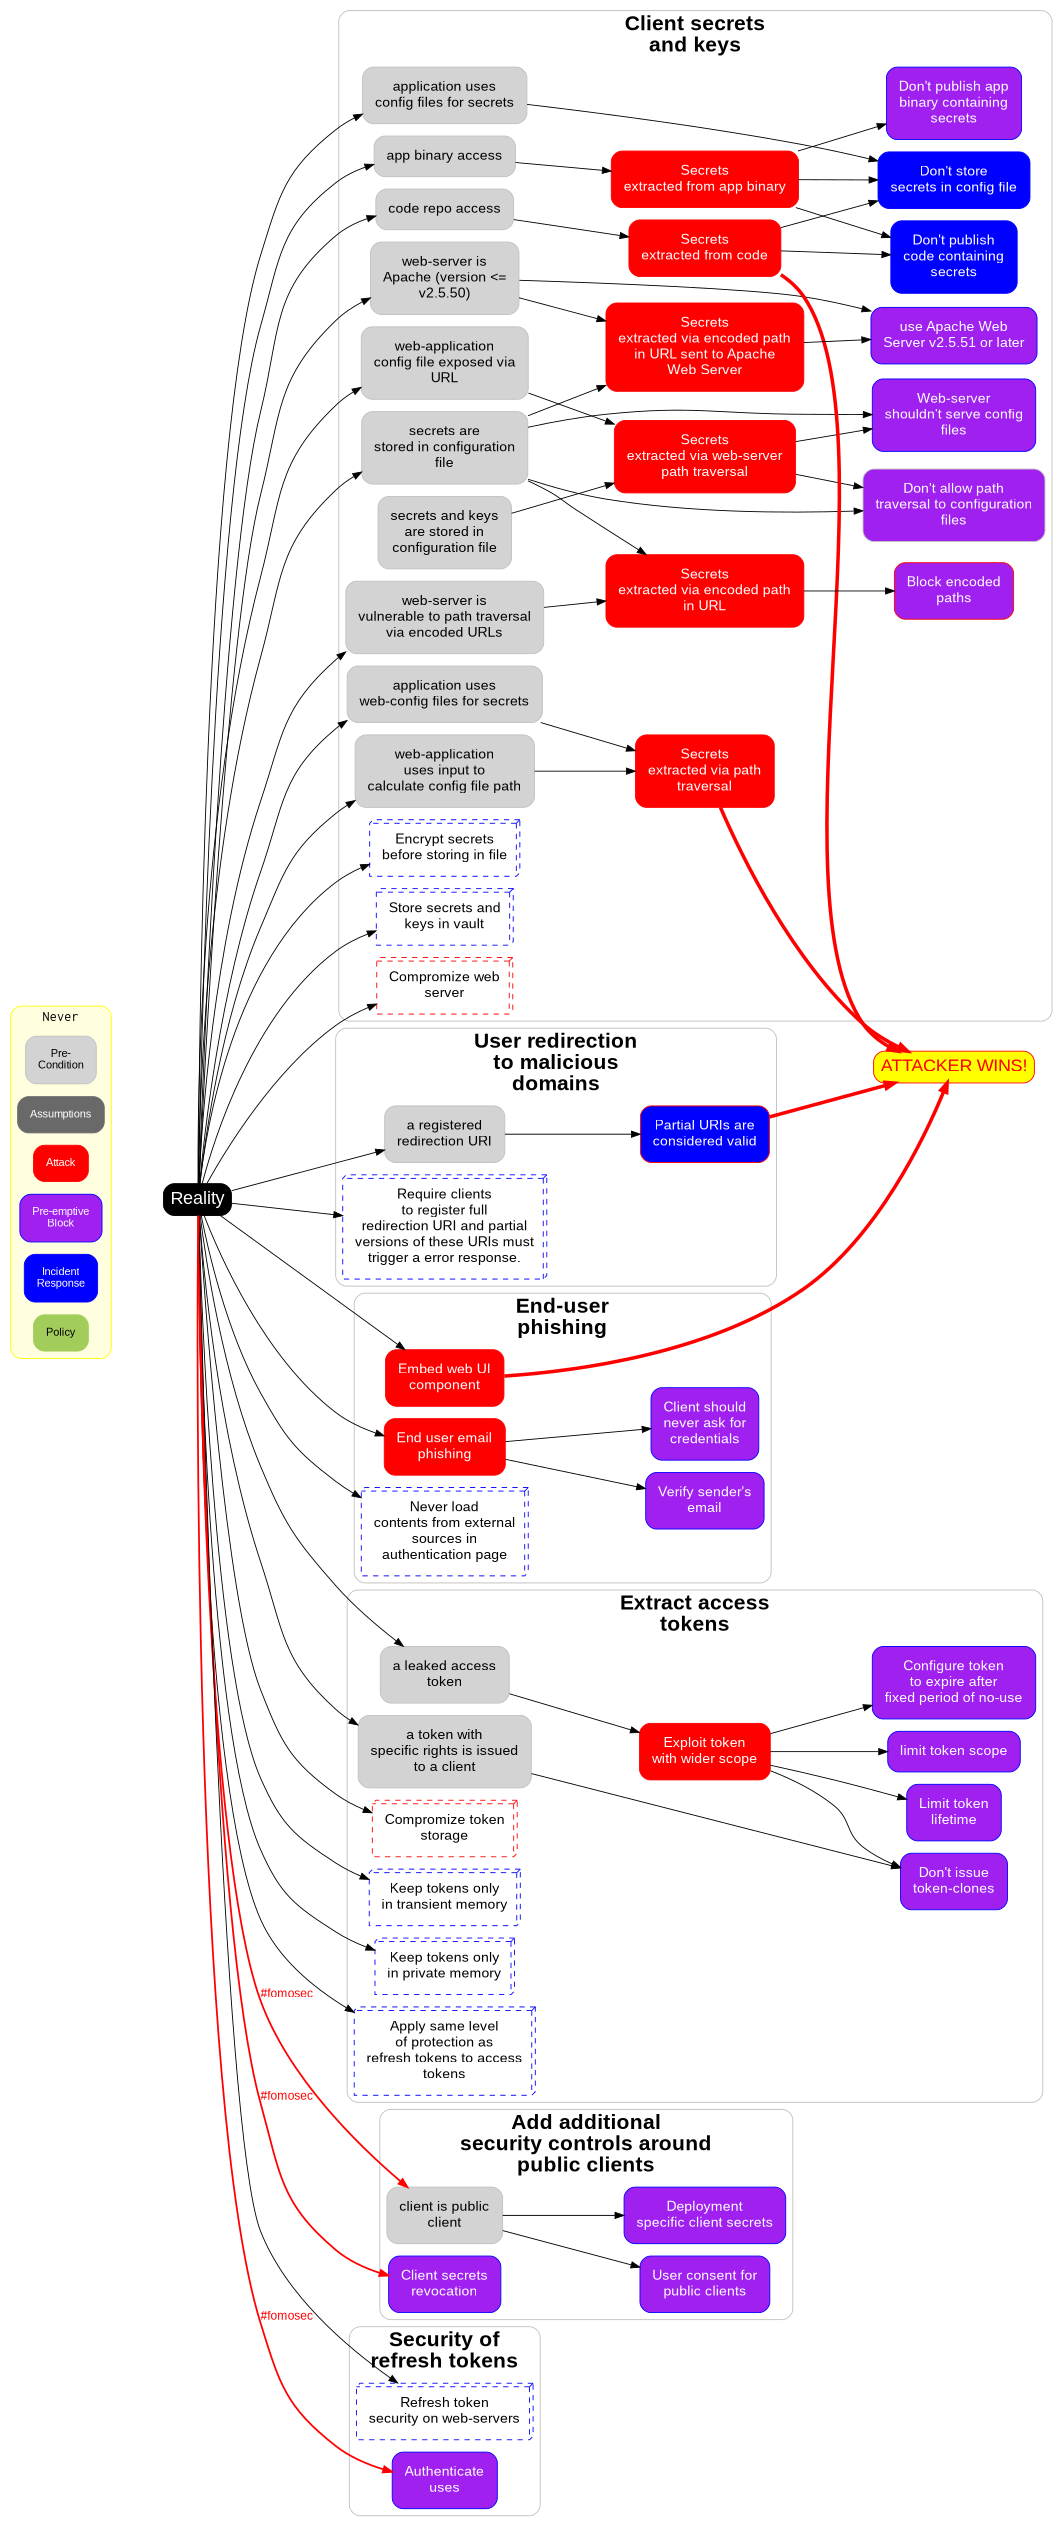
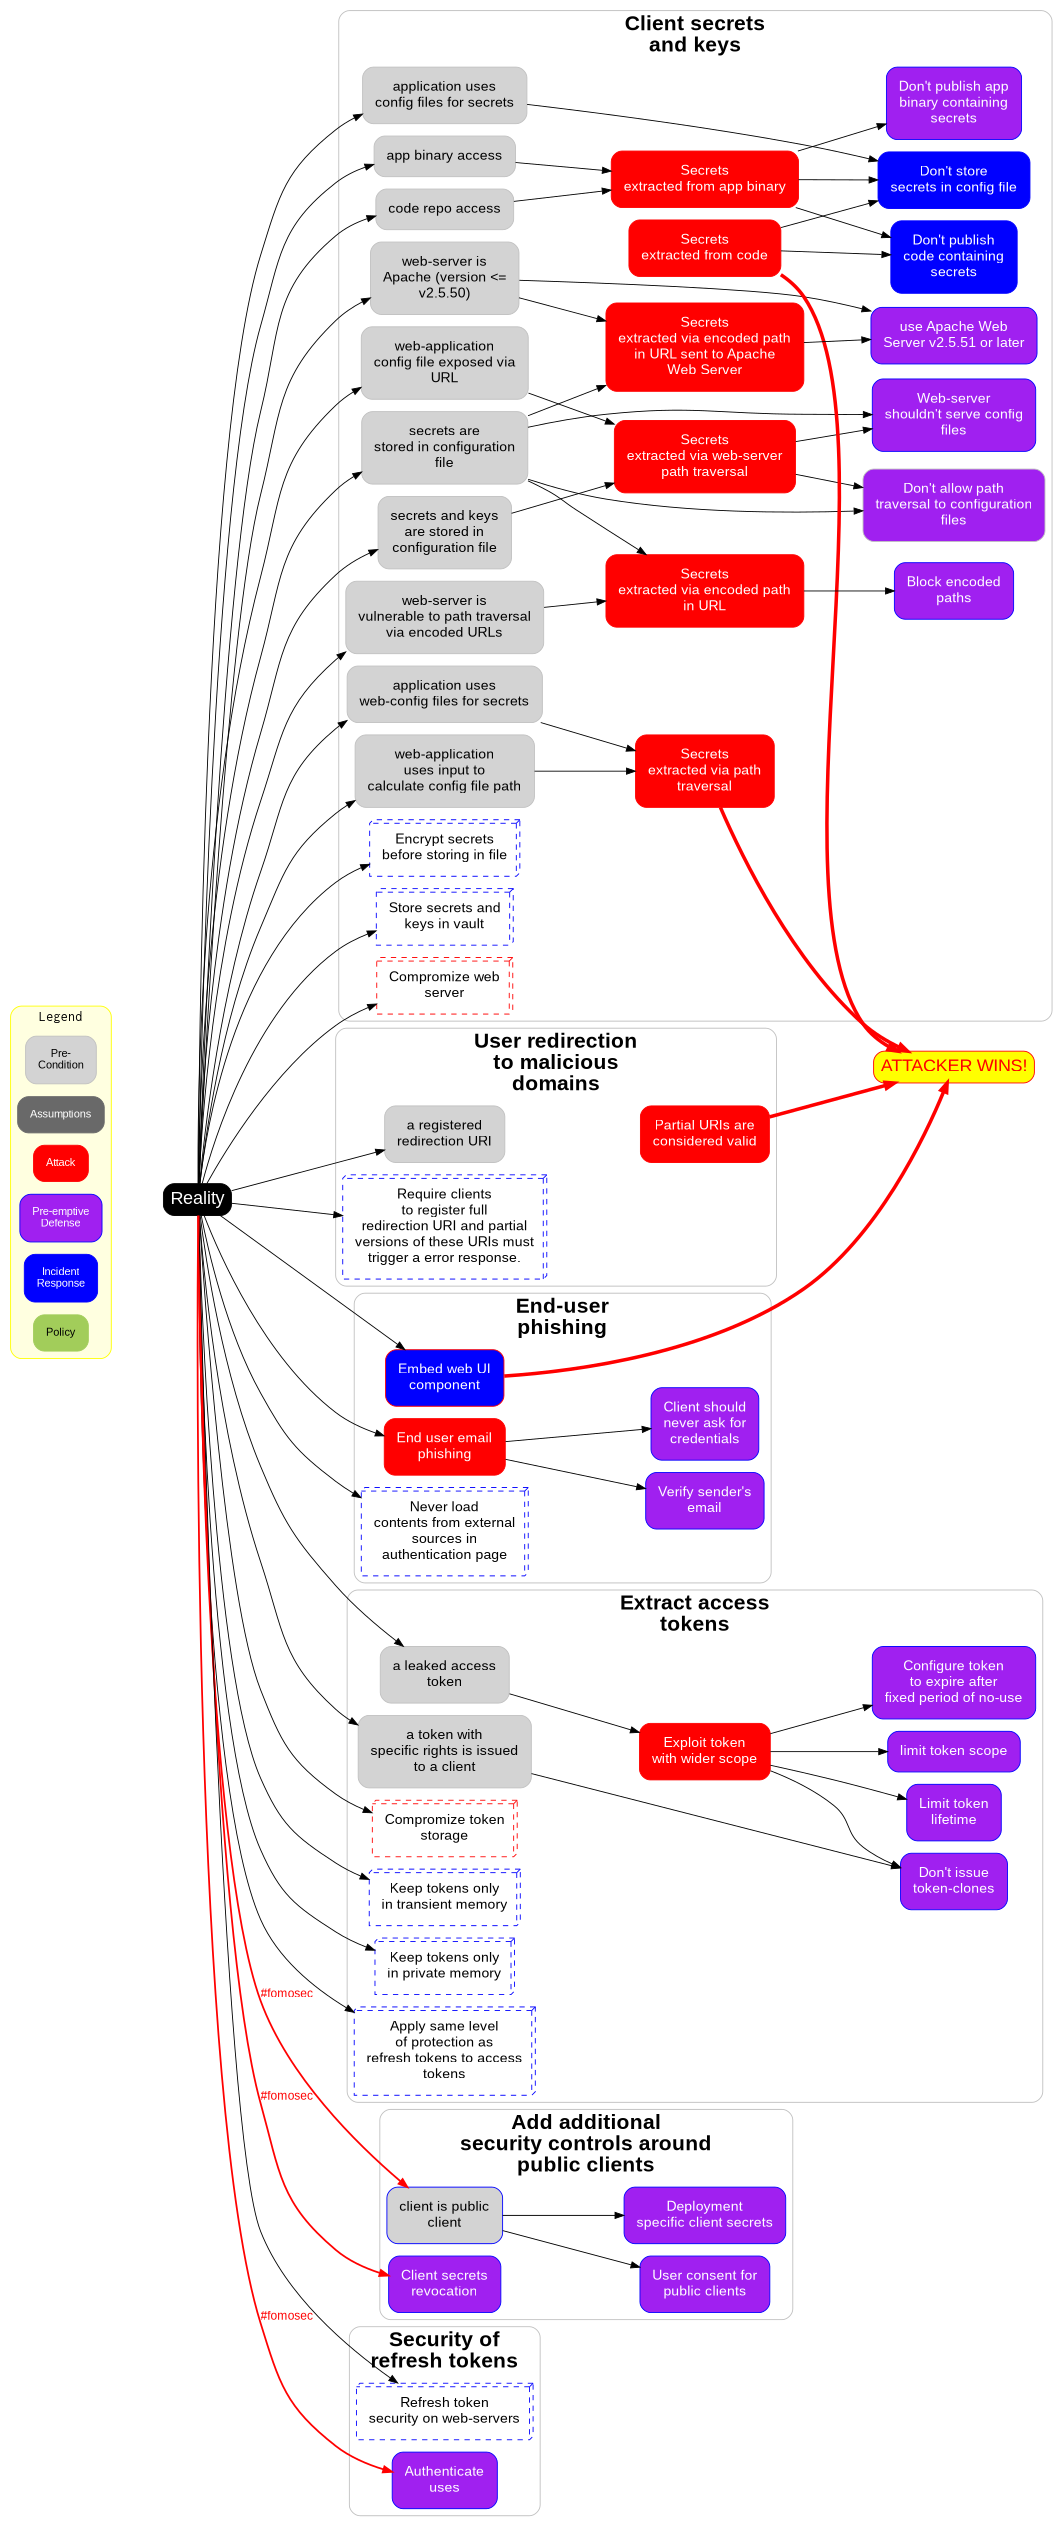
(567, 228) -> (558, 196)
(954, 591) -> (954, 591)
none -> (234, 848)
(61, 1018) -> (61, 1018)
(568, 1134) -> none
(705, 1134) -> (705, 1134)
(61, 1218) -> (61, 1218)
(445, 1378) -> (445, 1378)
(445, 2215) -> (445, 2215)
